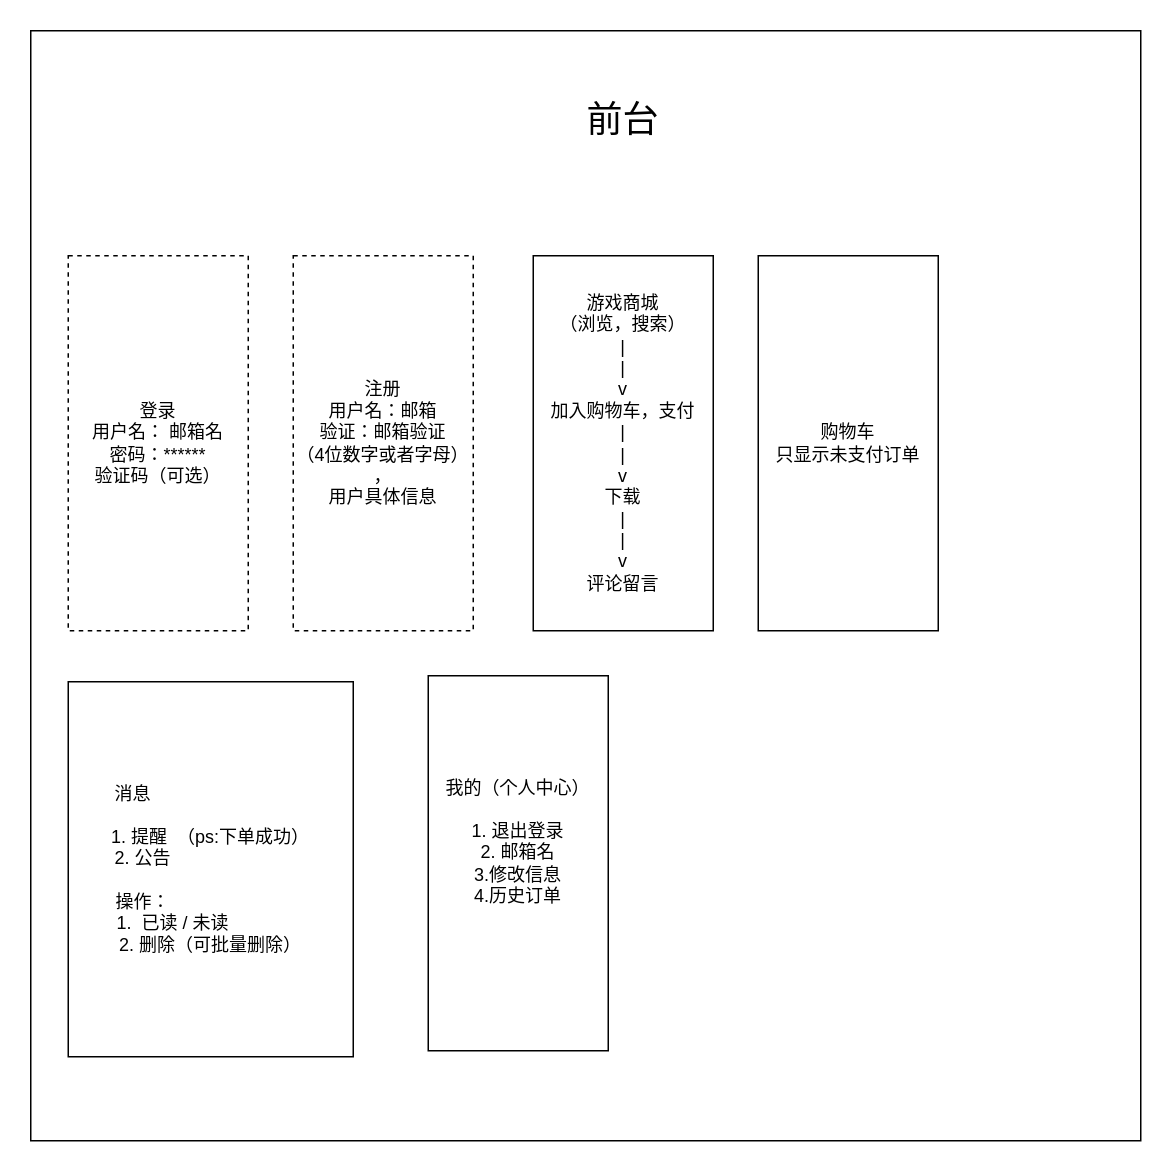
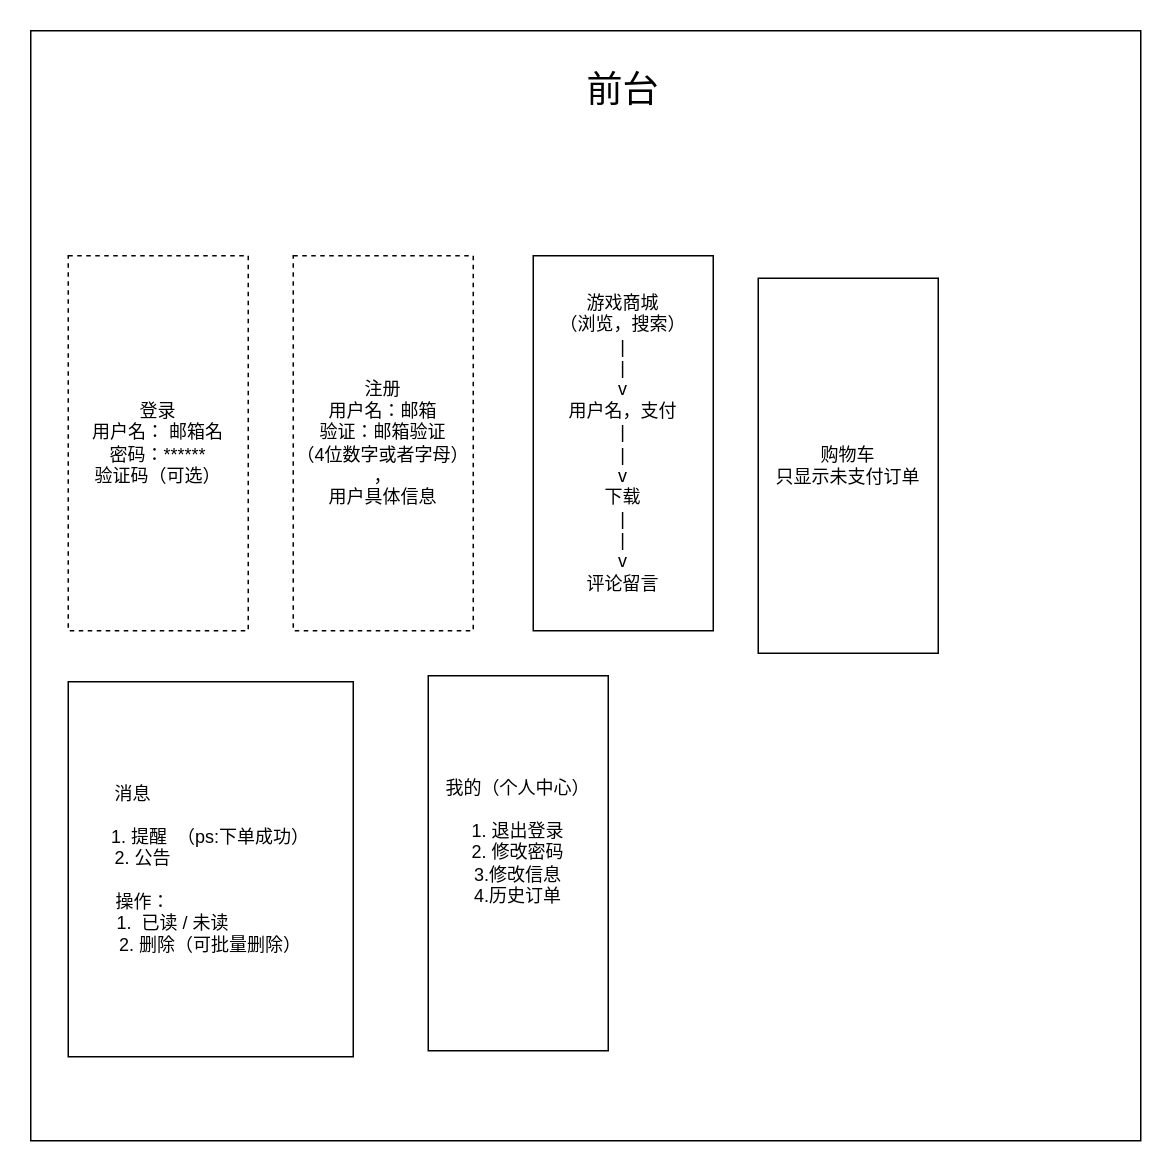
(623, 121) -> (623, 91)
(623, 443) -> (623, 443)
(848, 443) -> (848, 466)
(518, 863) -> (518, 863)
